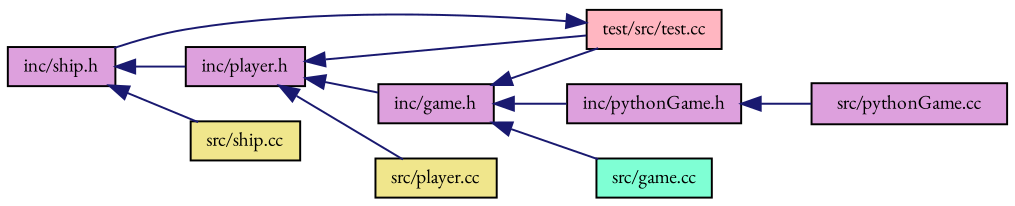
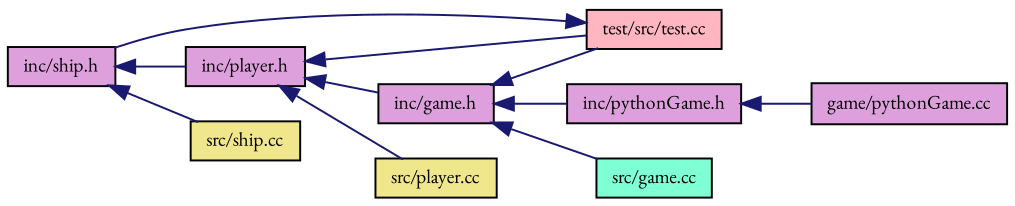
(909, 104) -> (909, 104)
